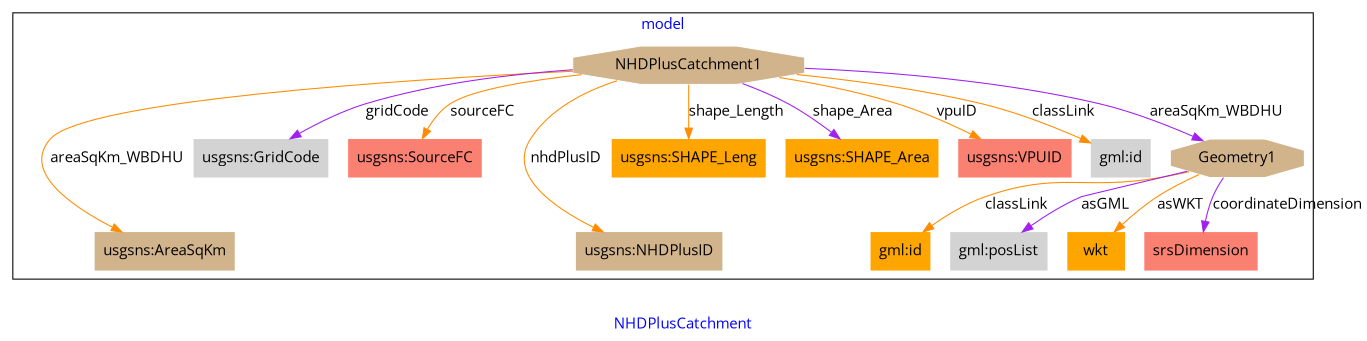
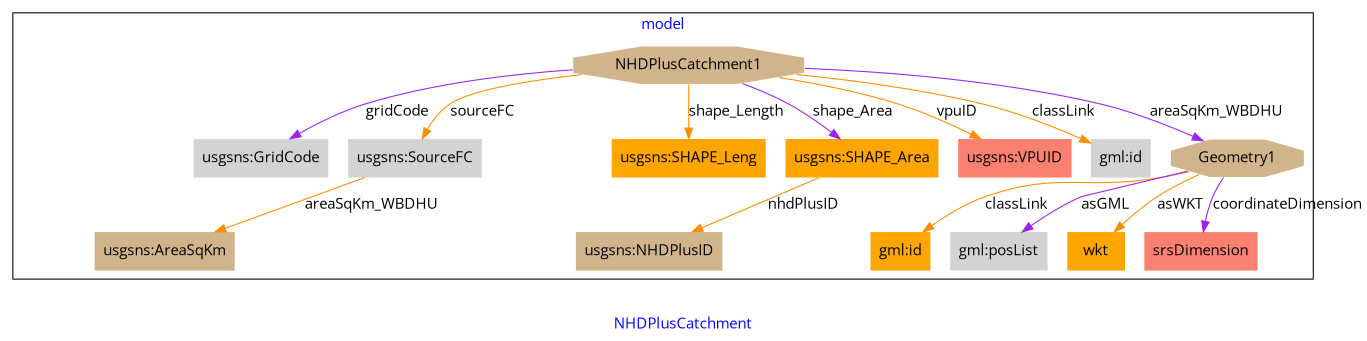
(247, 95) -> (295, 203)
(527, 146) -> (760, 203)
(415, 158) -> (415, 158)
